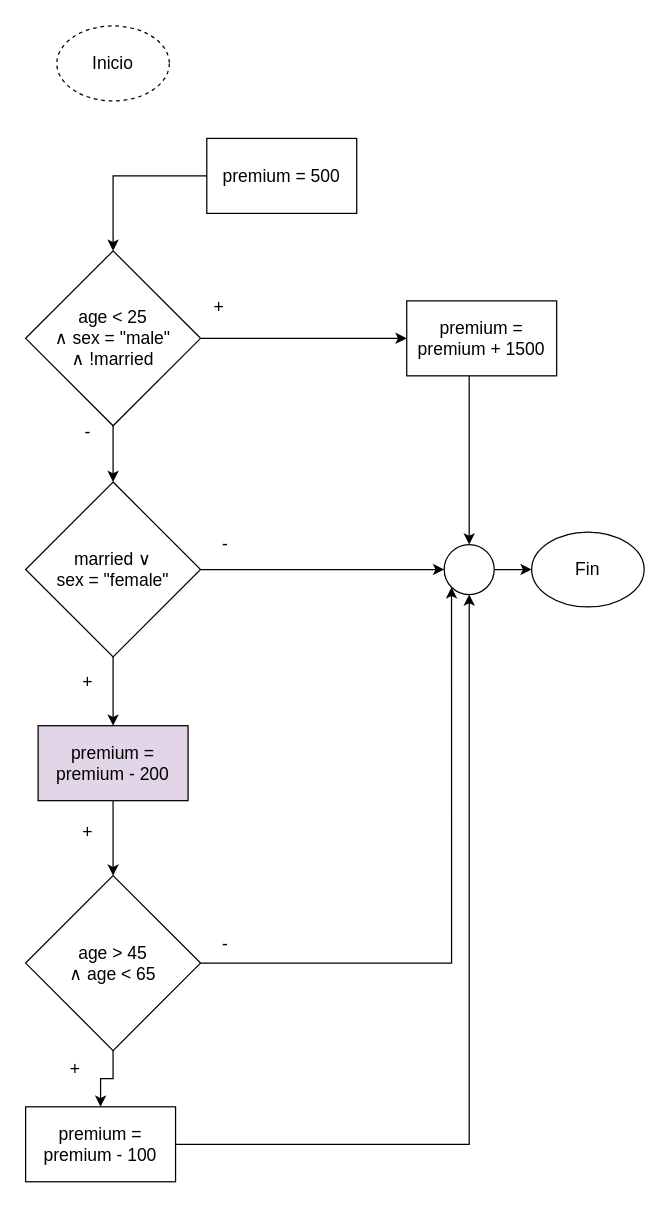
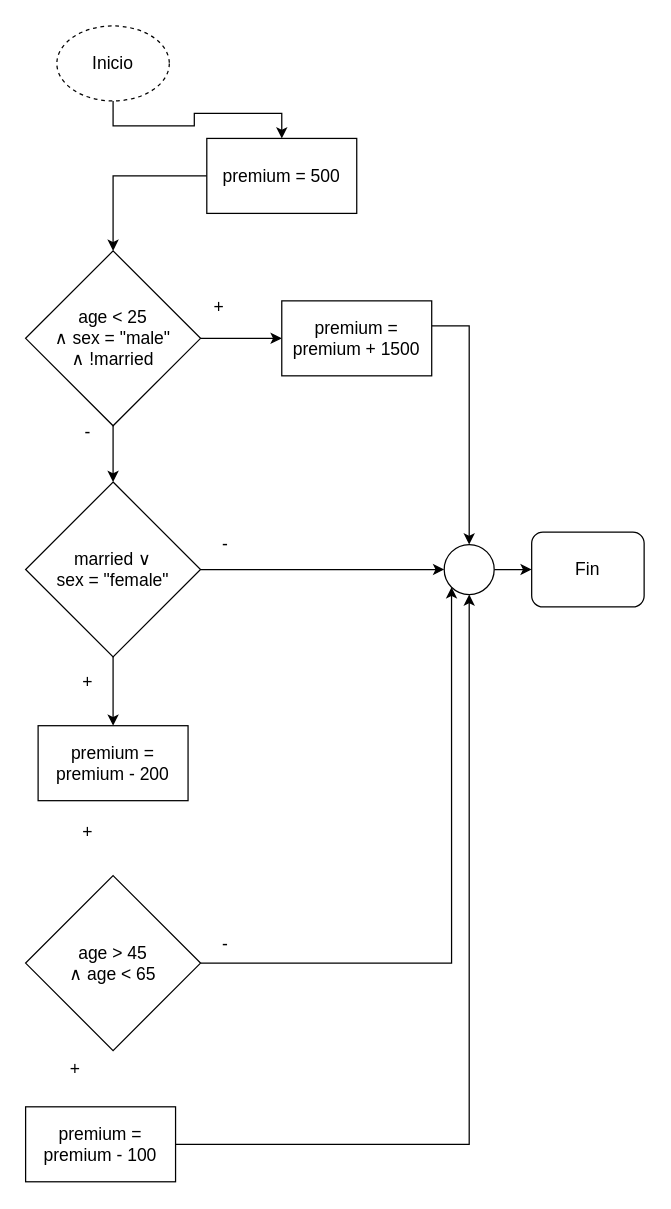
none -> (194, 120)
(482, 338) -> (357, 338)
(588, 569) -> (588, 569)
(113, 763) -> (113, 763)
(113, 834) -> none
(111, 1079) -> none
